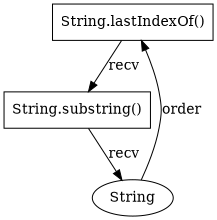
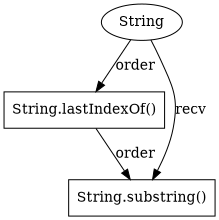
(124, 66) -> (136, 154)
(102, 150) -> (175, 104)
